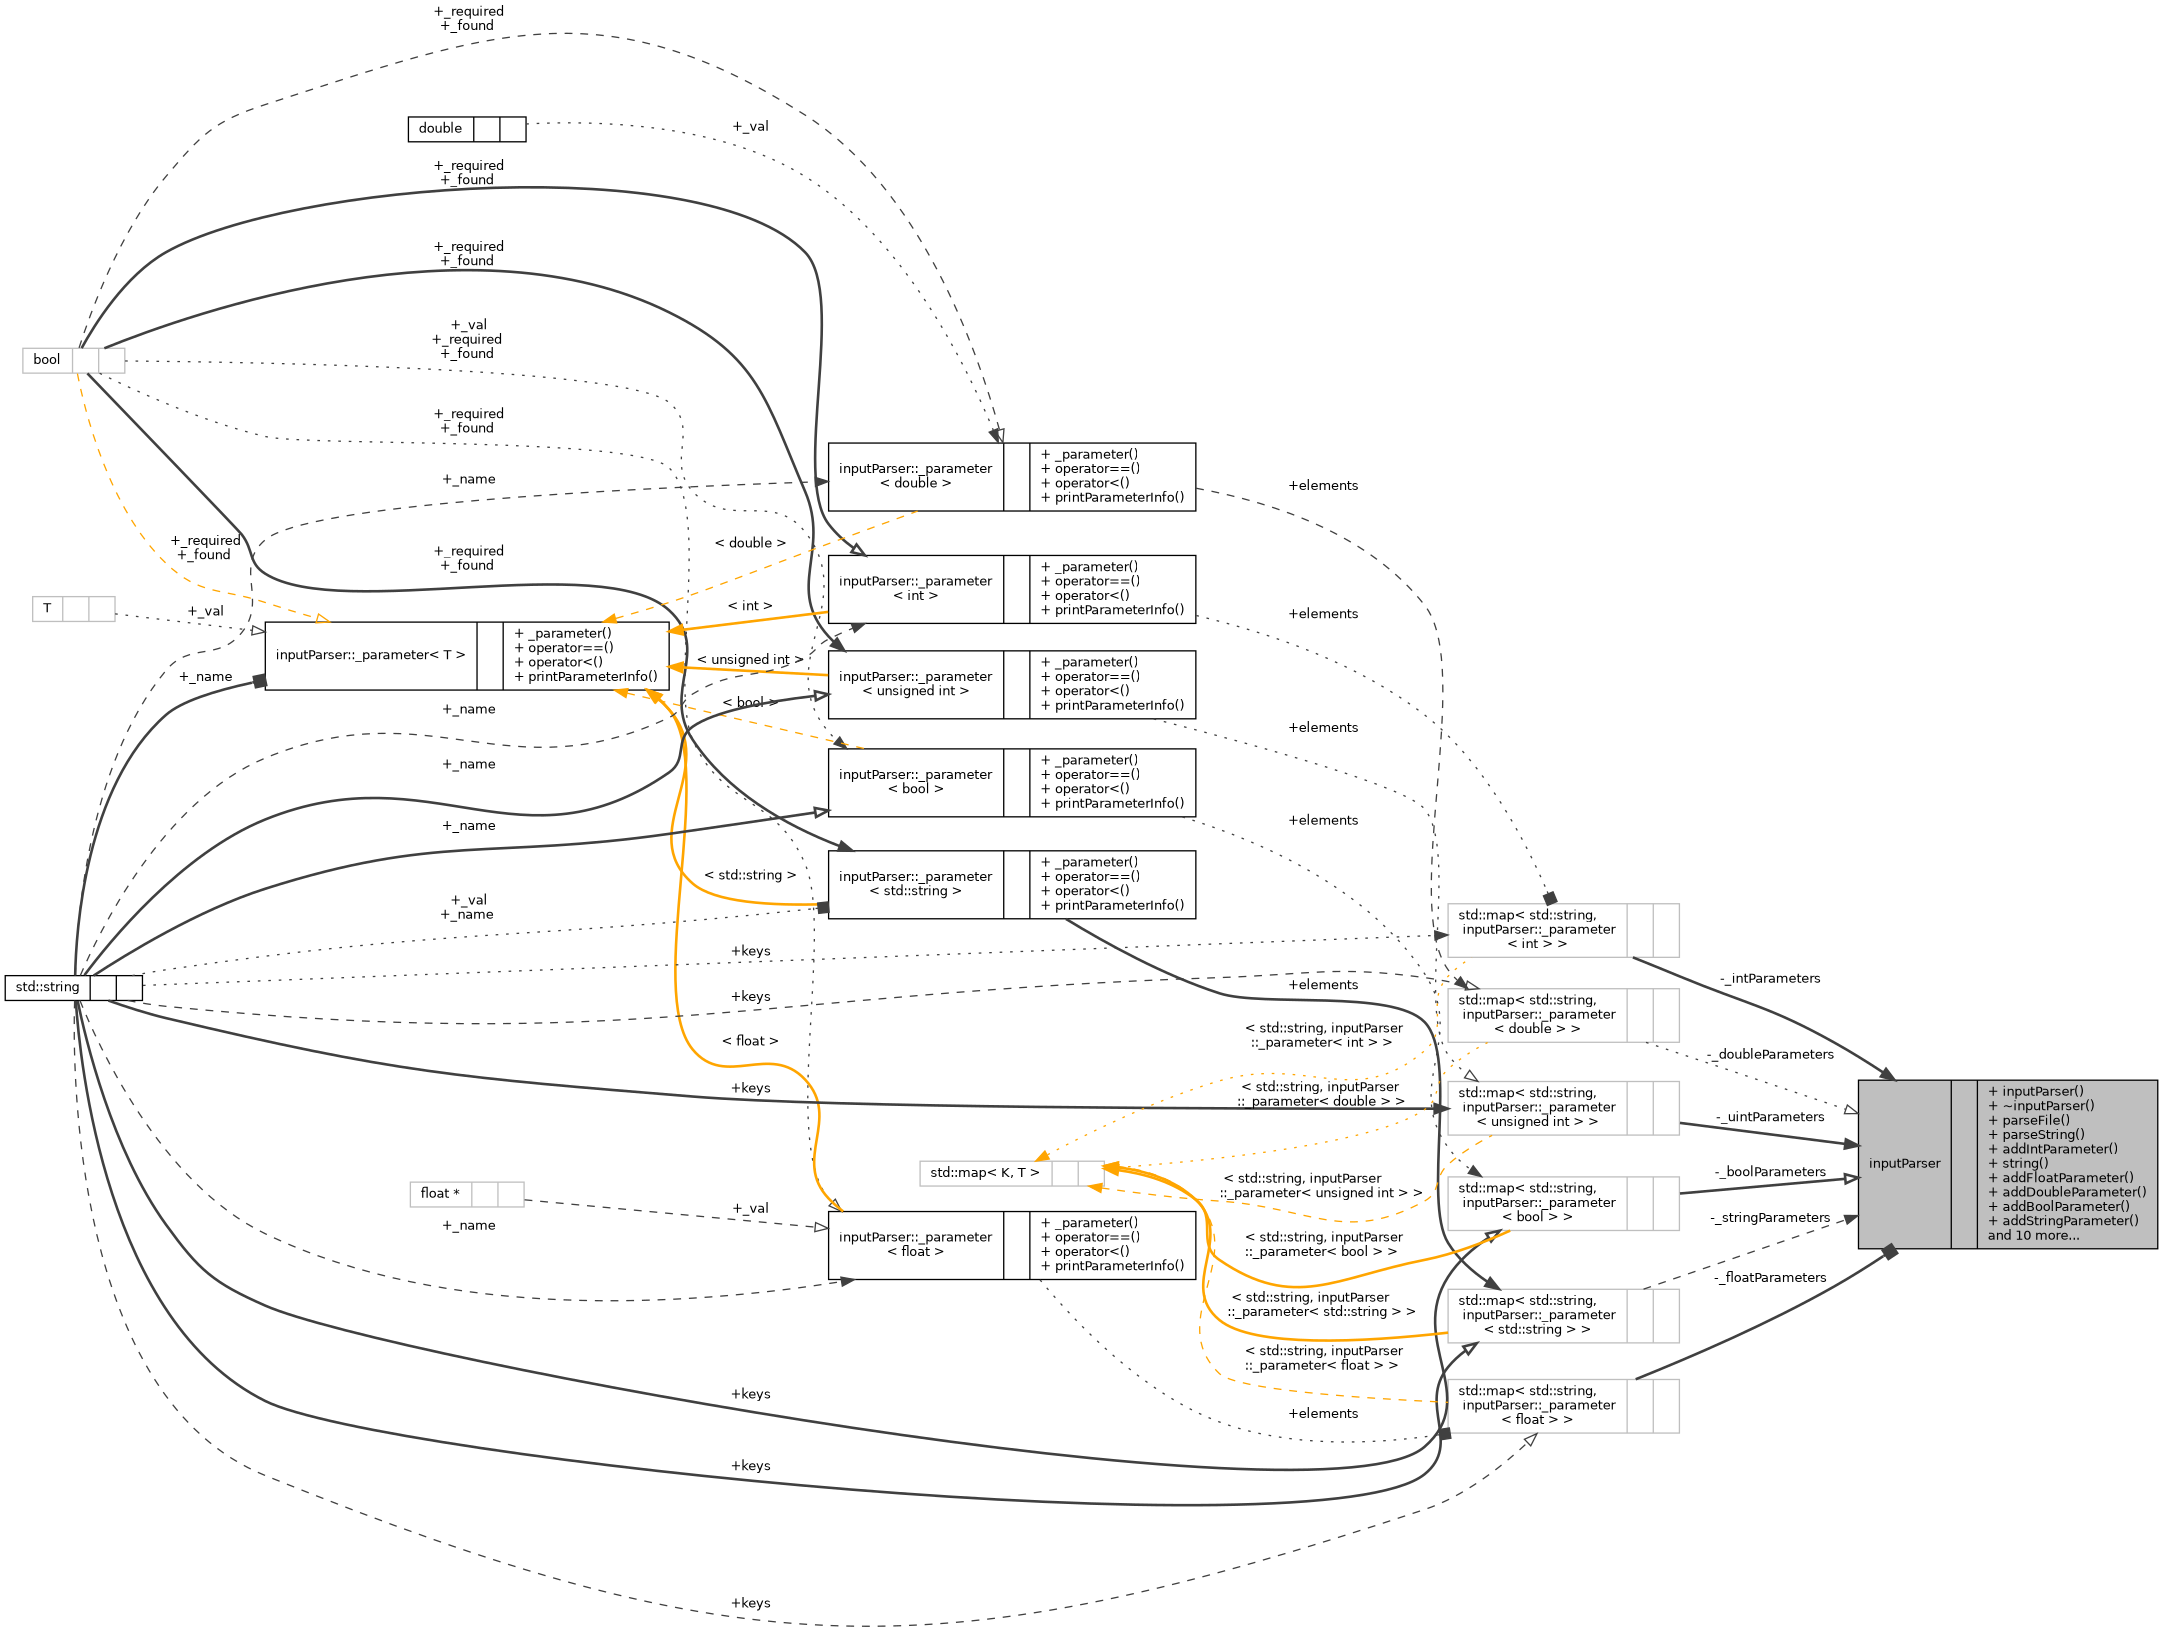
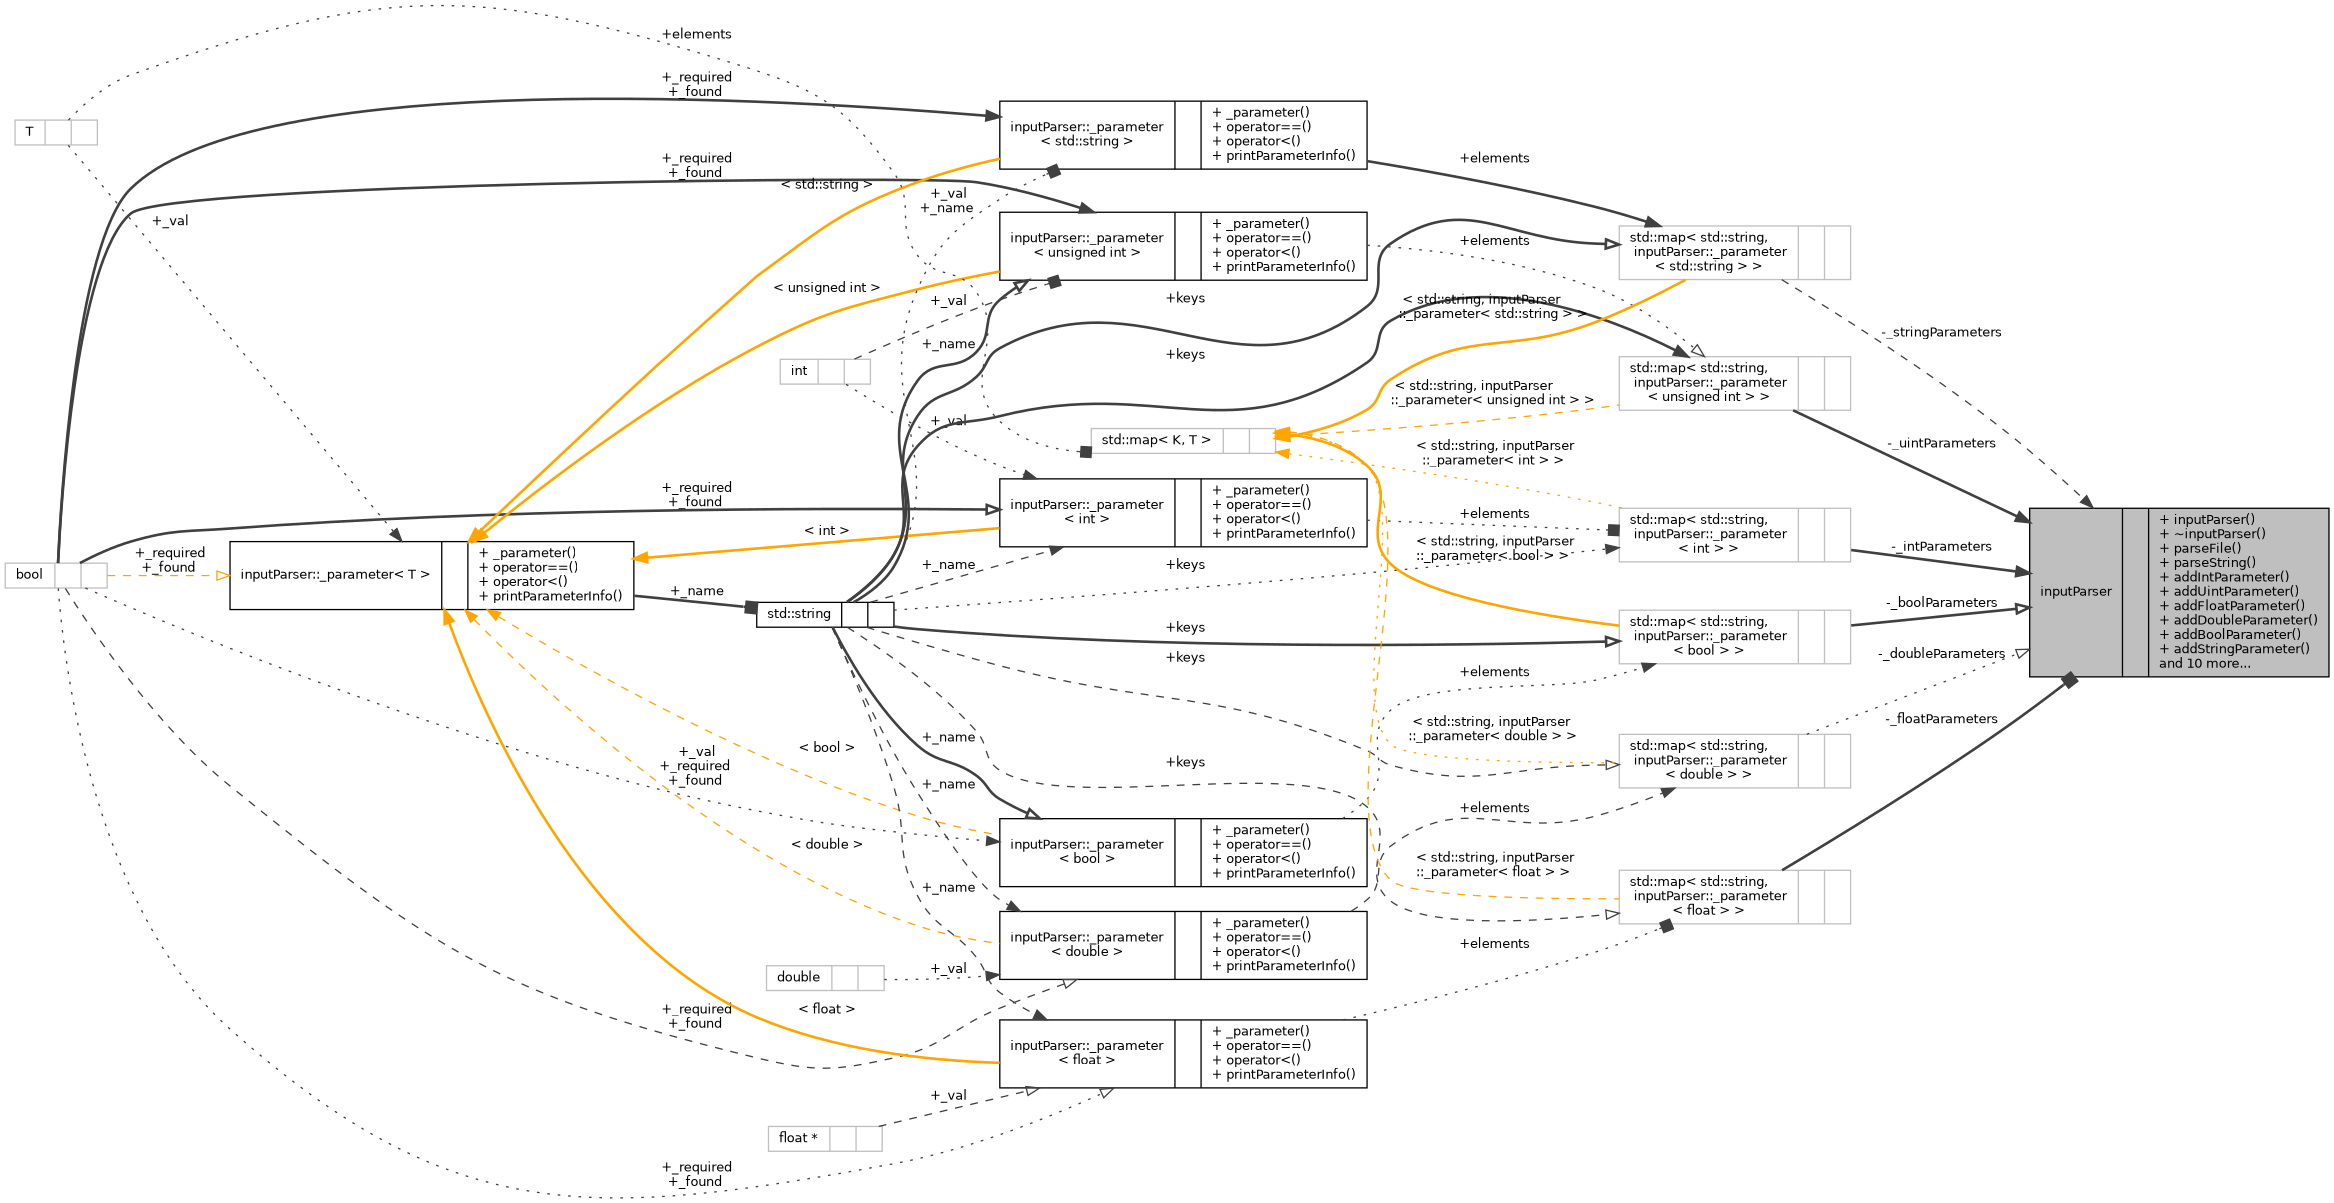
none -> (678, 47)
(467, 129) -> (825, 978)
none -> (825, 372)
(184, 622) -> (231, 338)
(116, 784) -> (689, 601)
(2019, 1164) -> (2230, 592)
